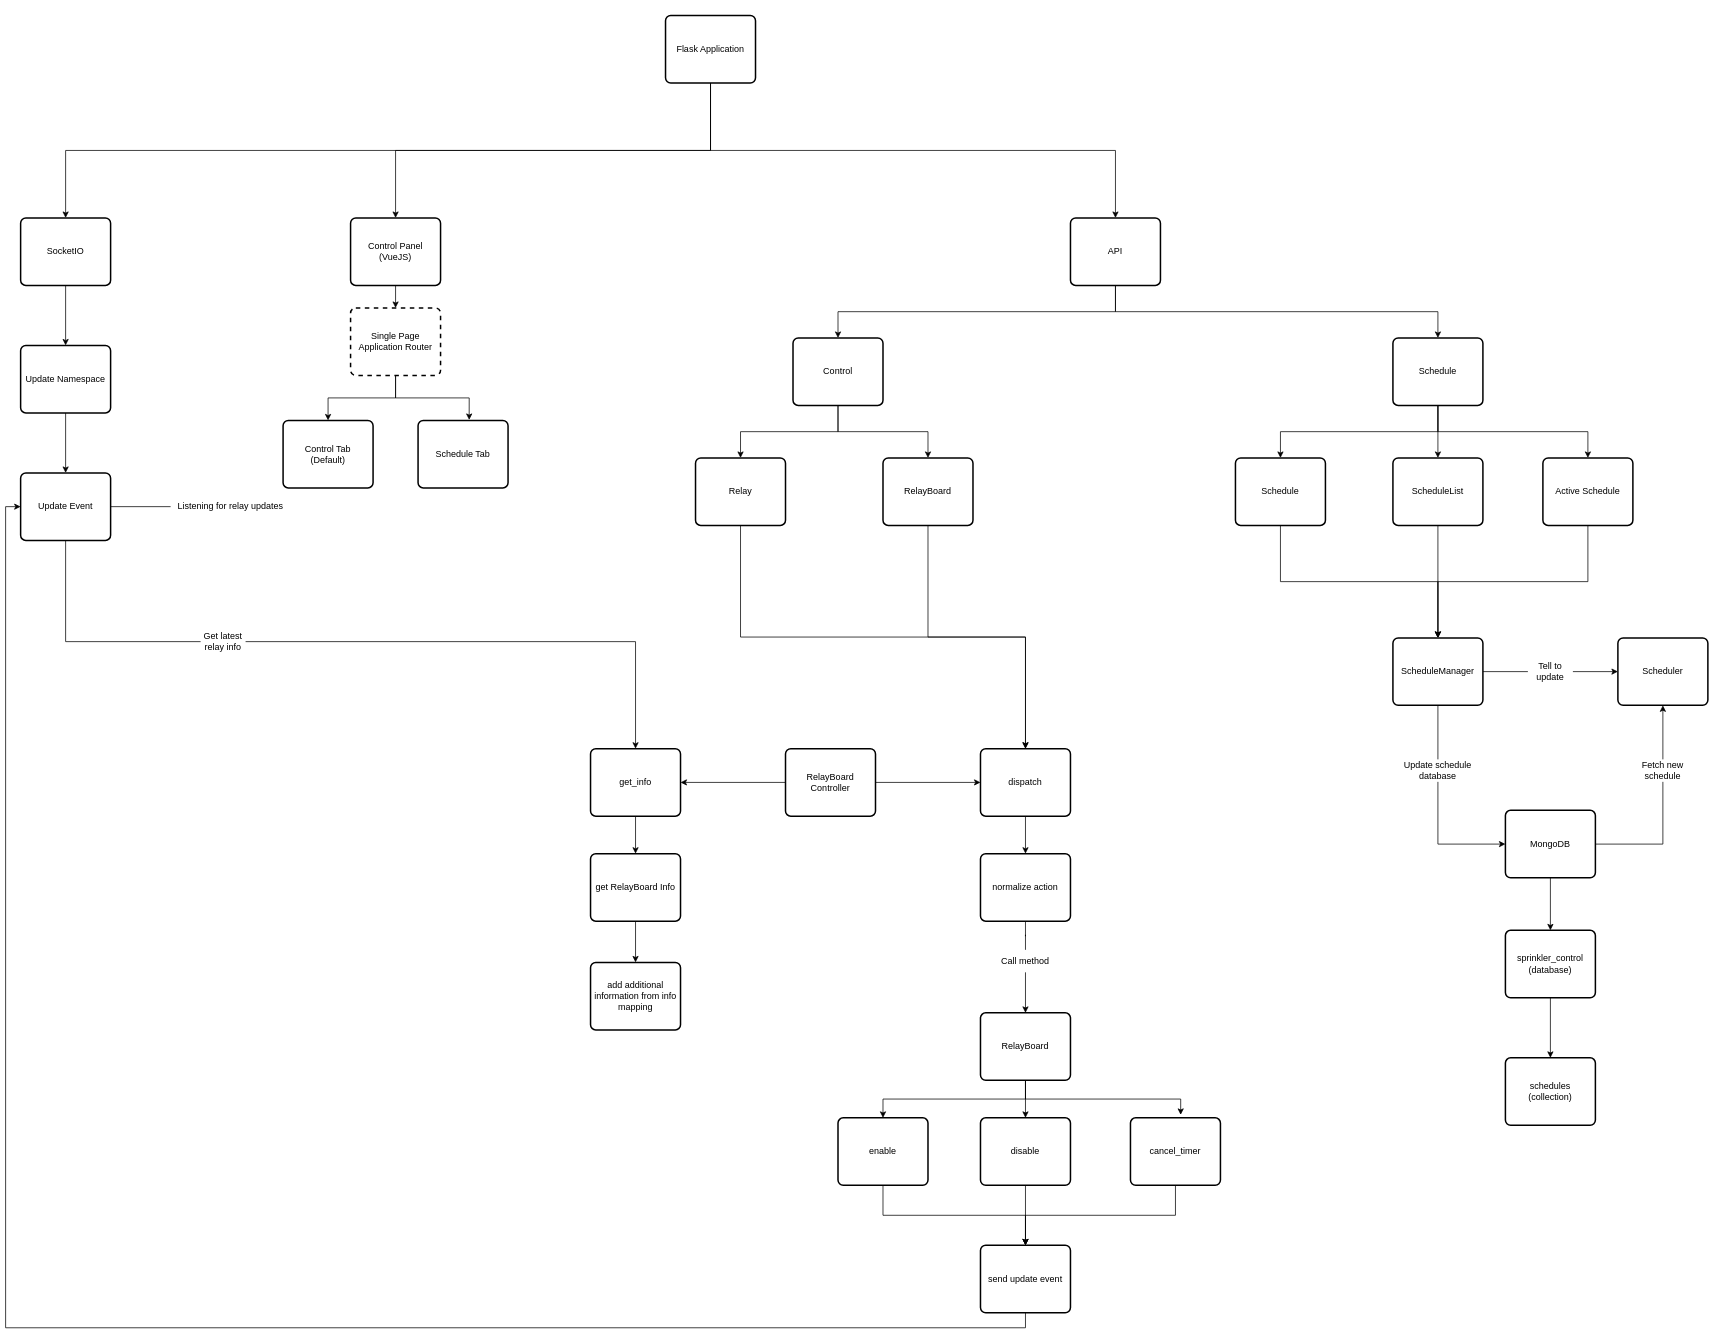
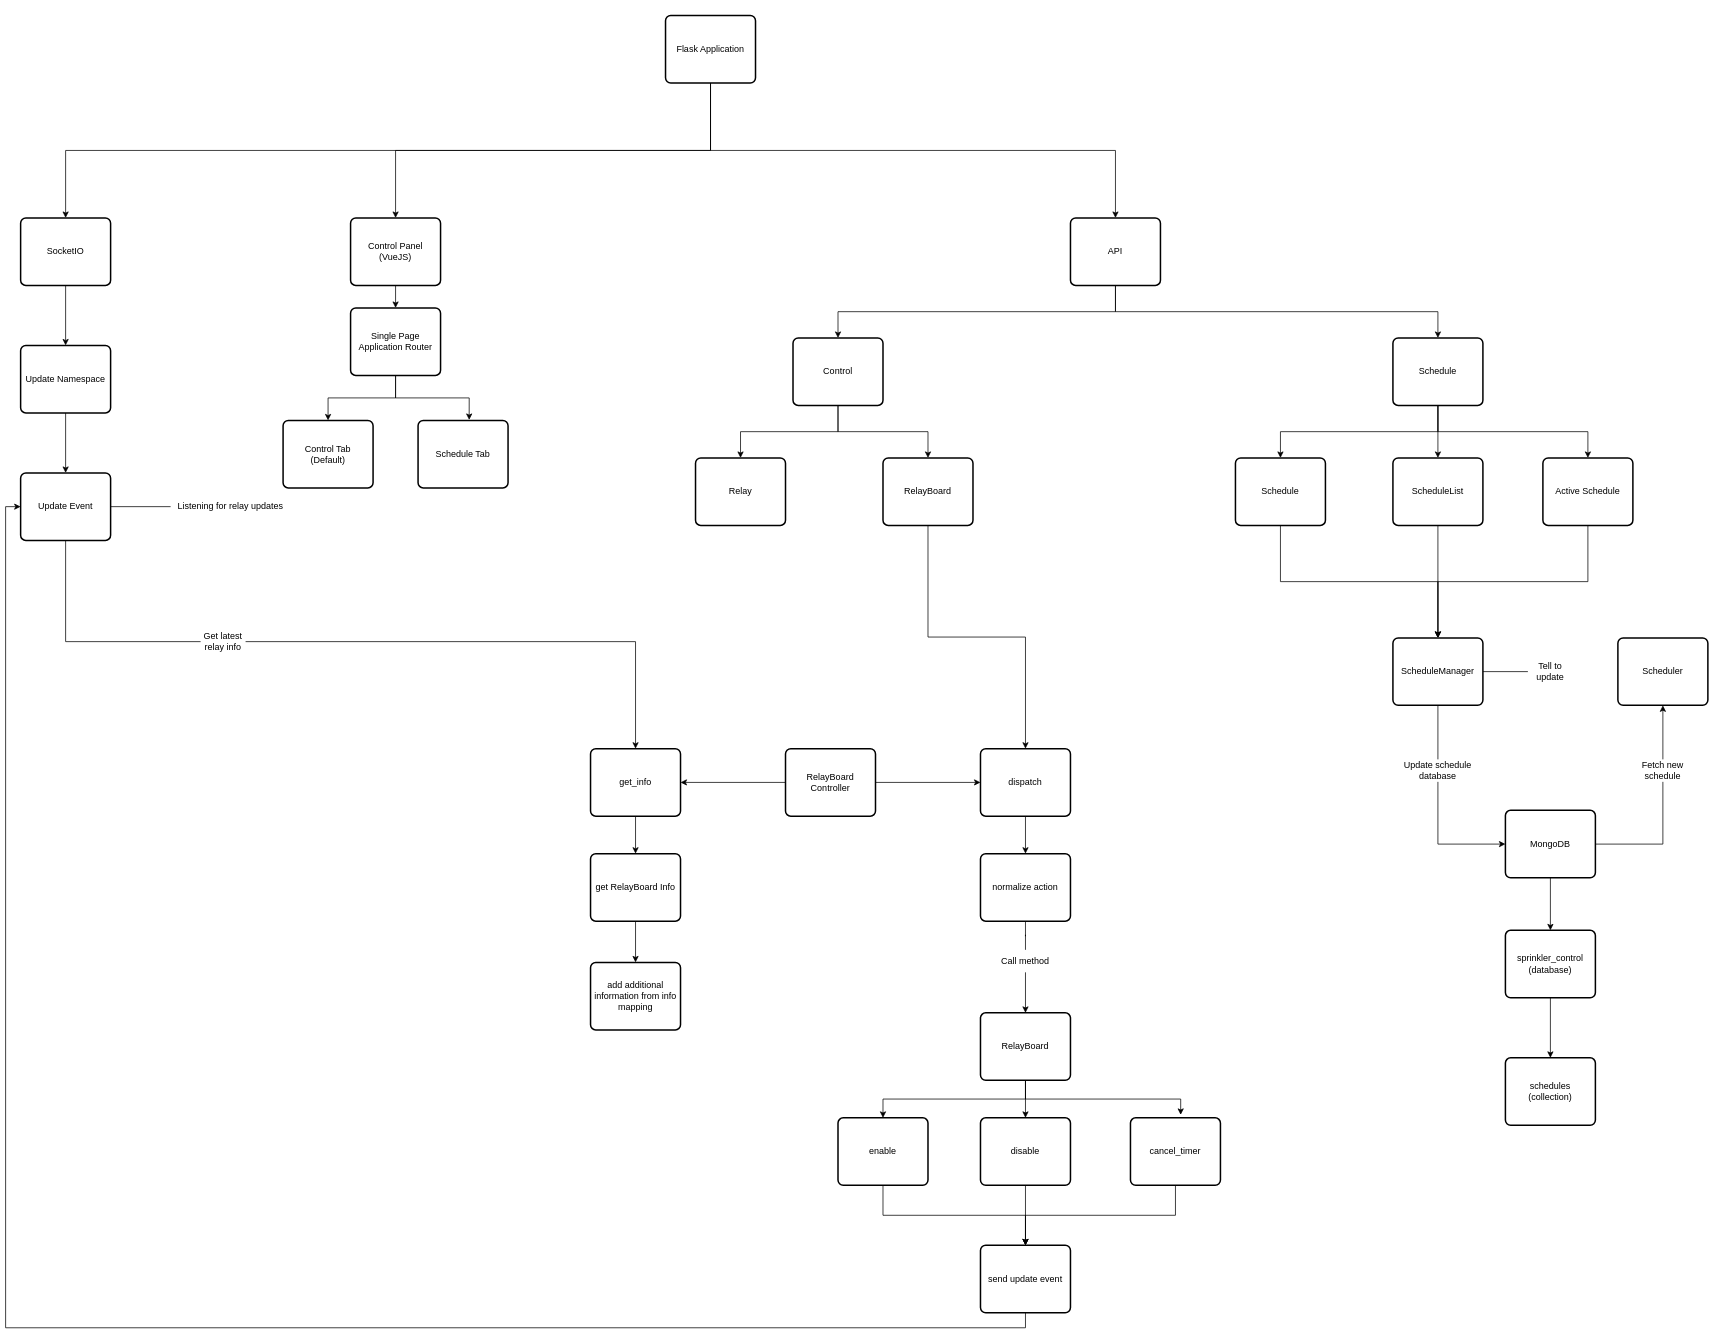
(396, 342) -> (396, 342)
(778, 637) -> none
(1593, 672) -> none
